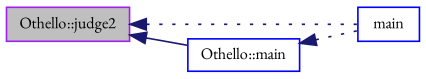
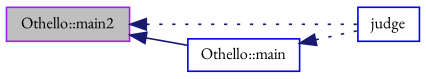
(68, 24) -> (68, 24)
(389, 24) -> (389, 24)
